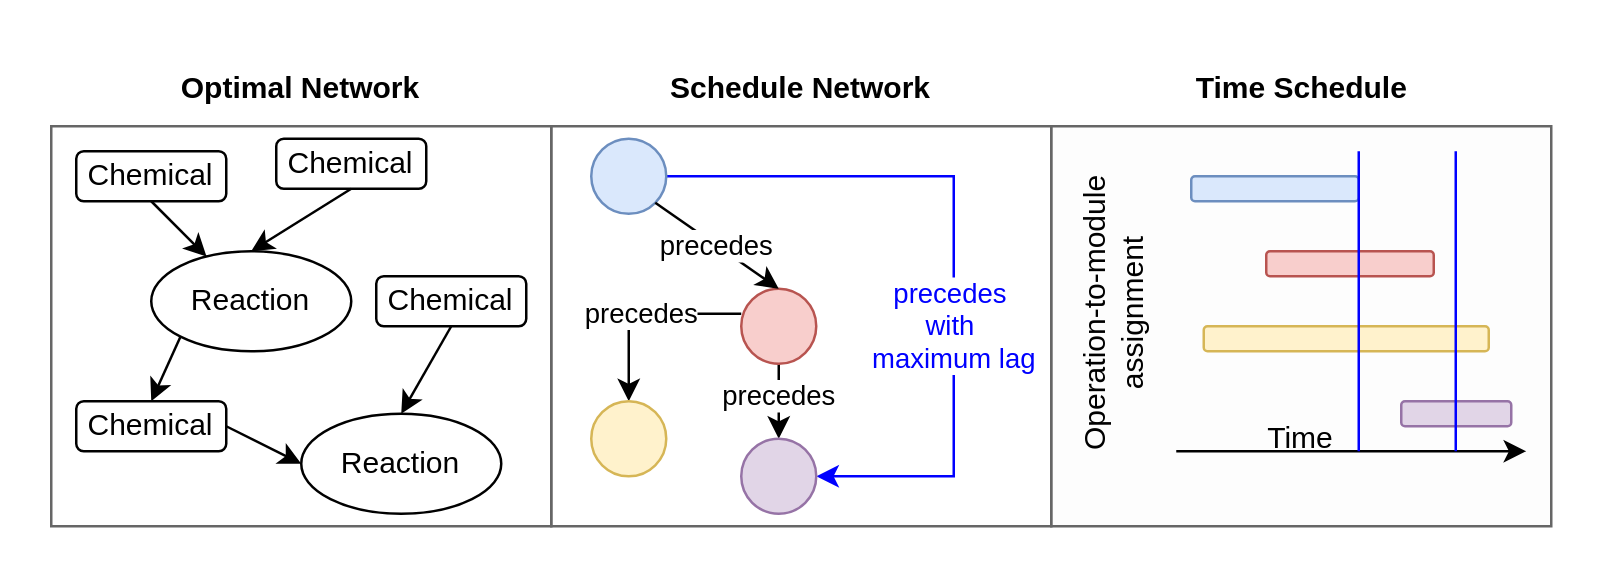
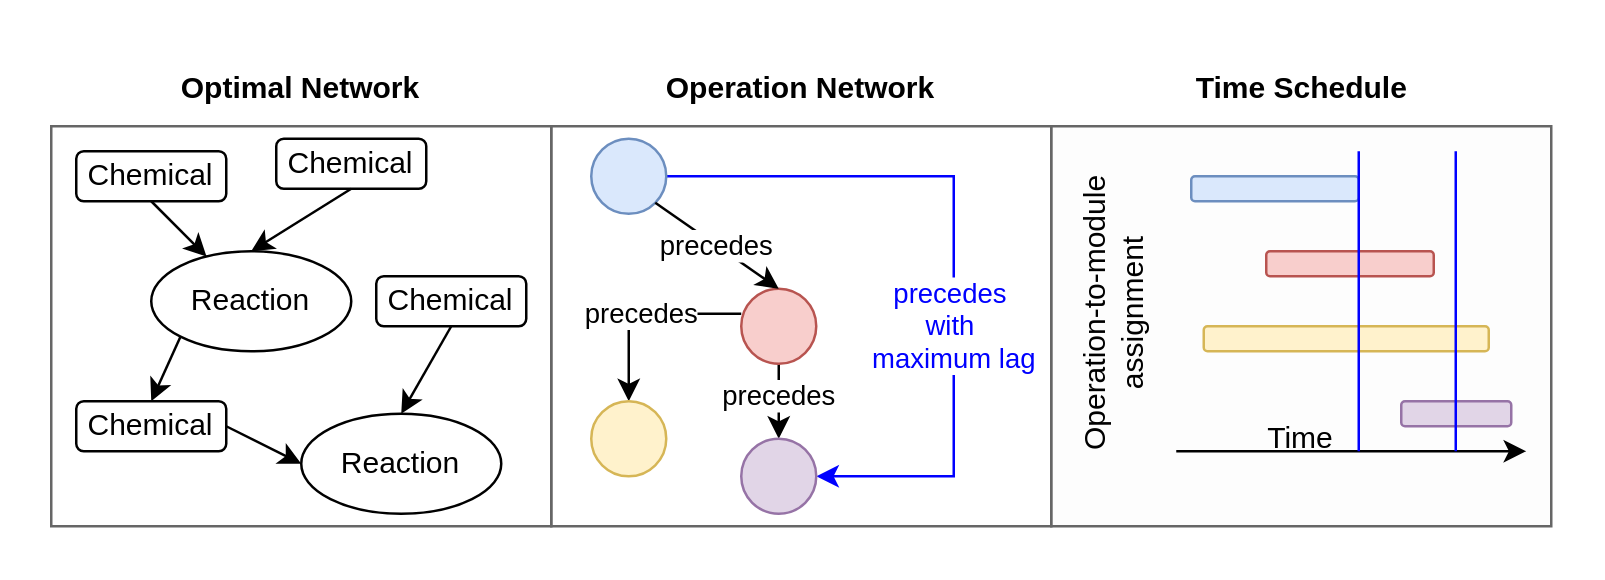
(801, 89) -> (801, 89)
